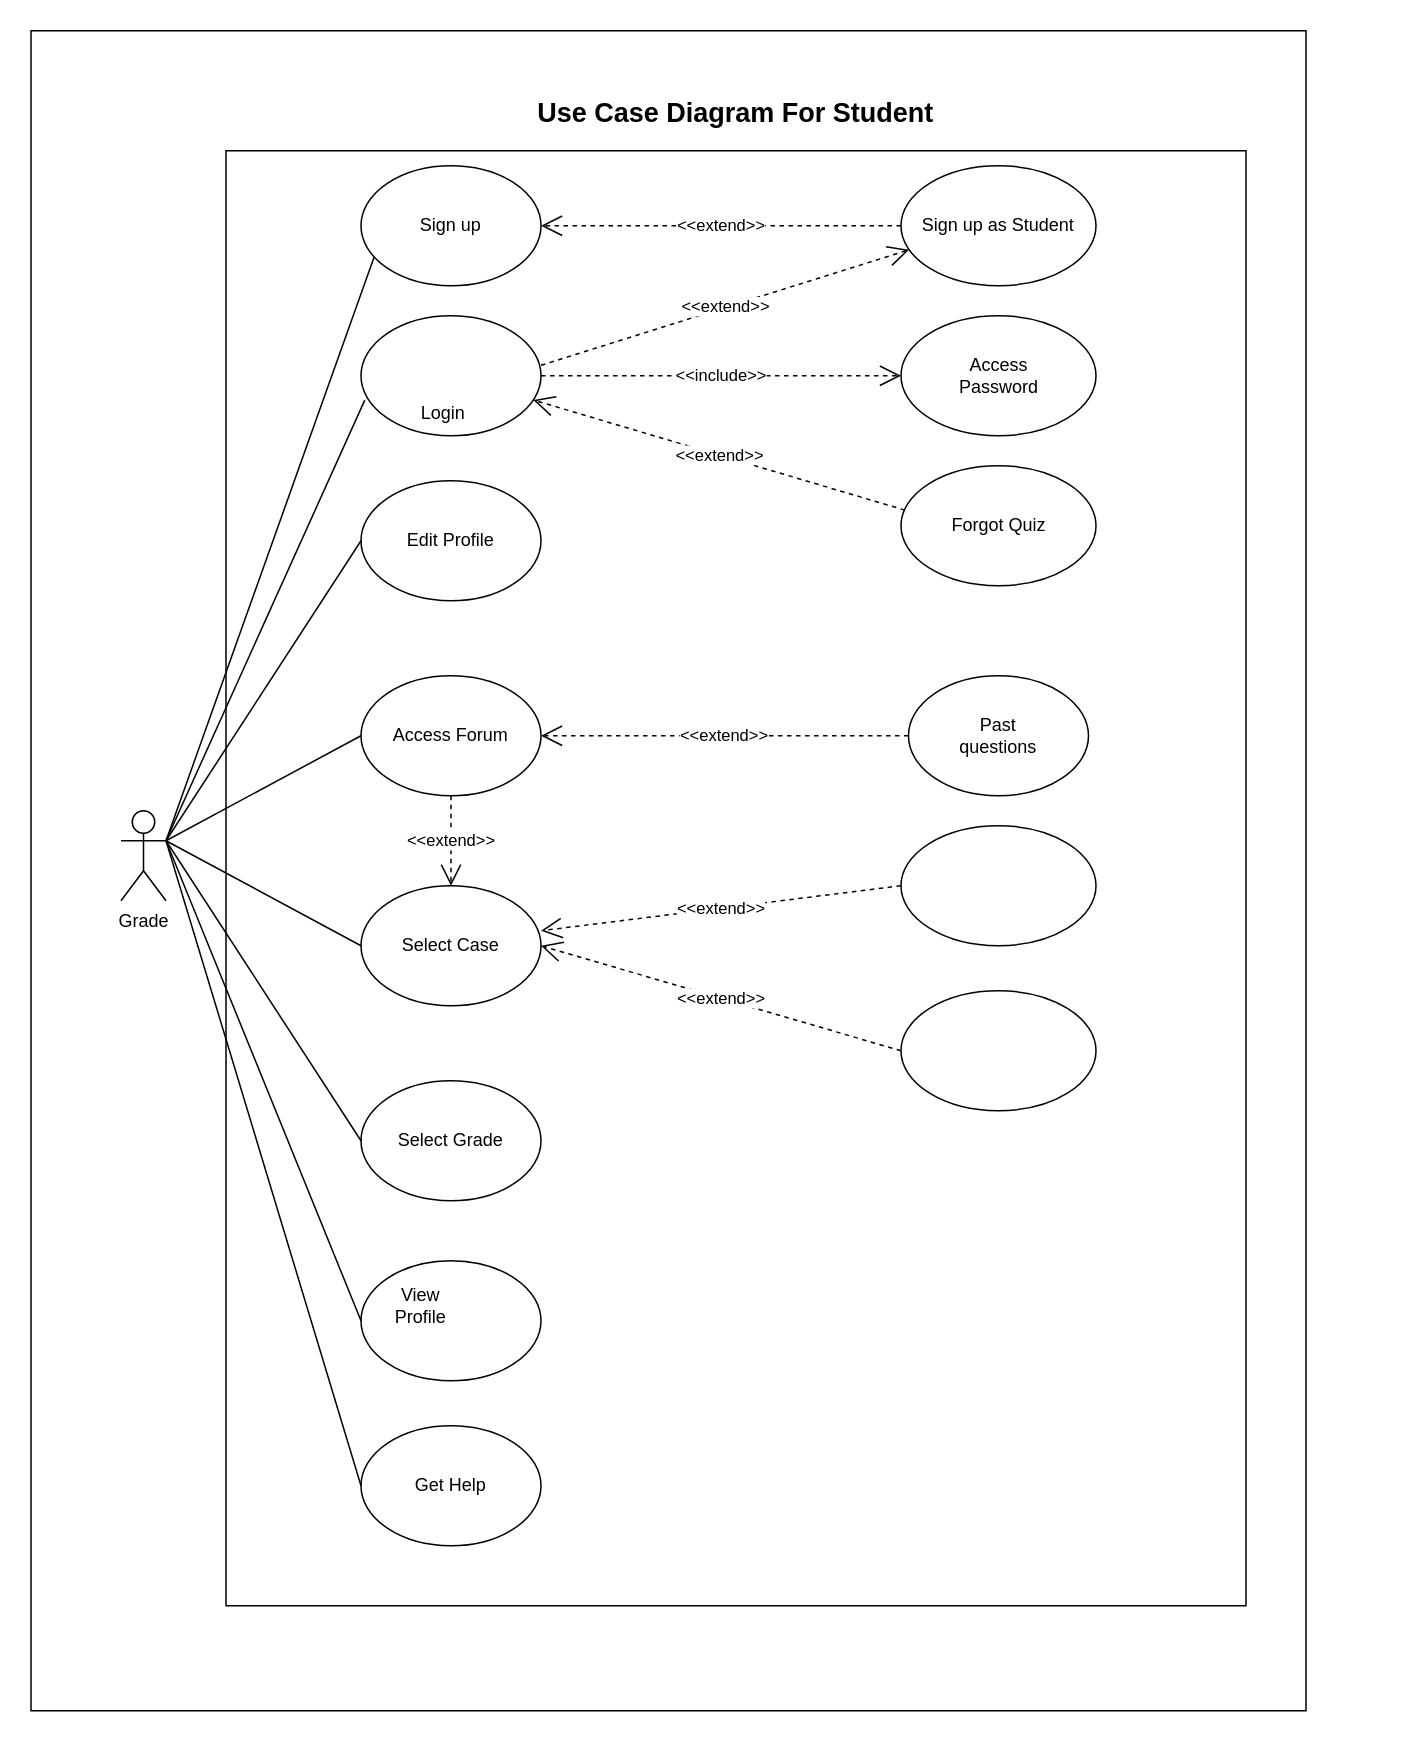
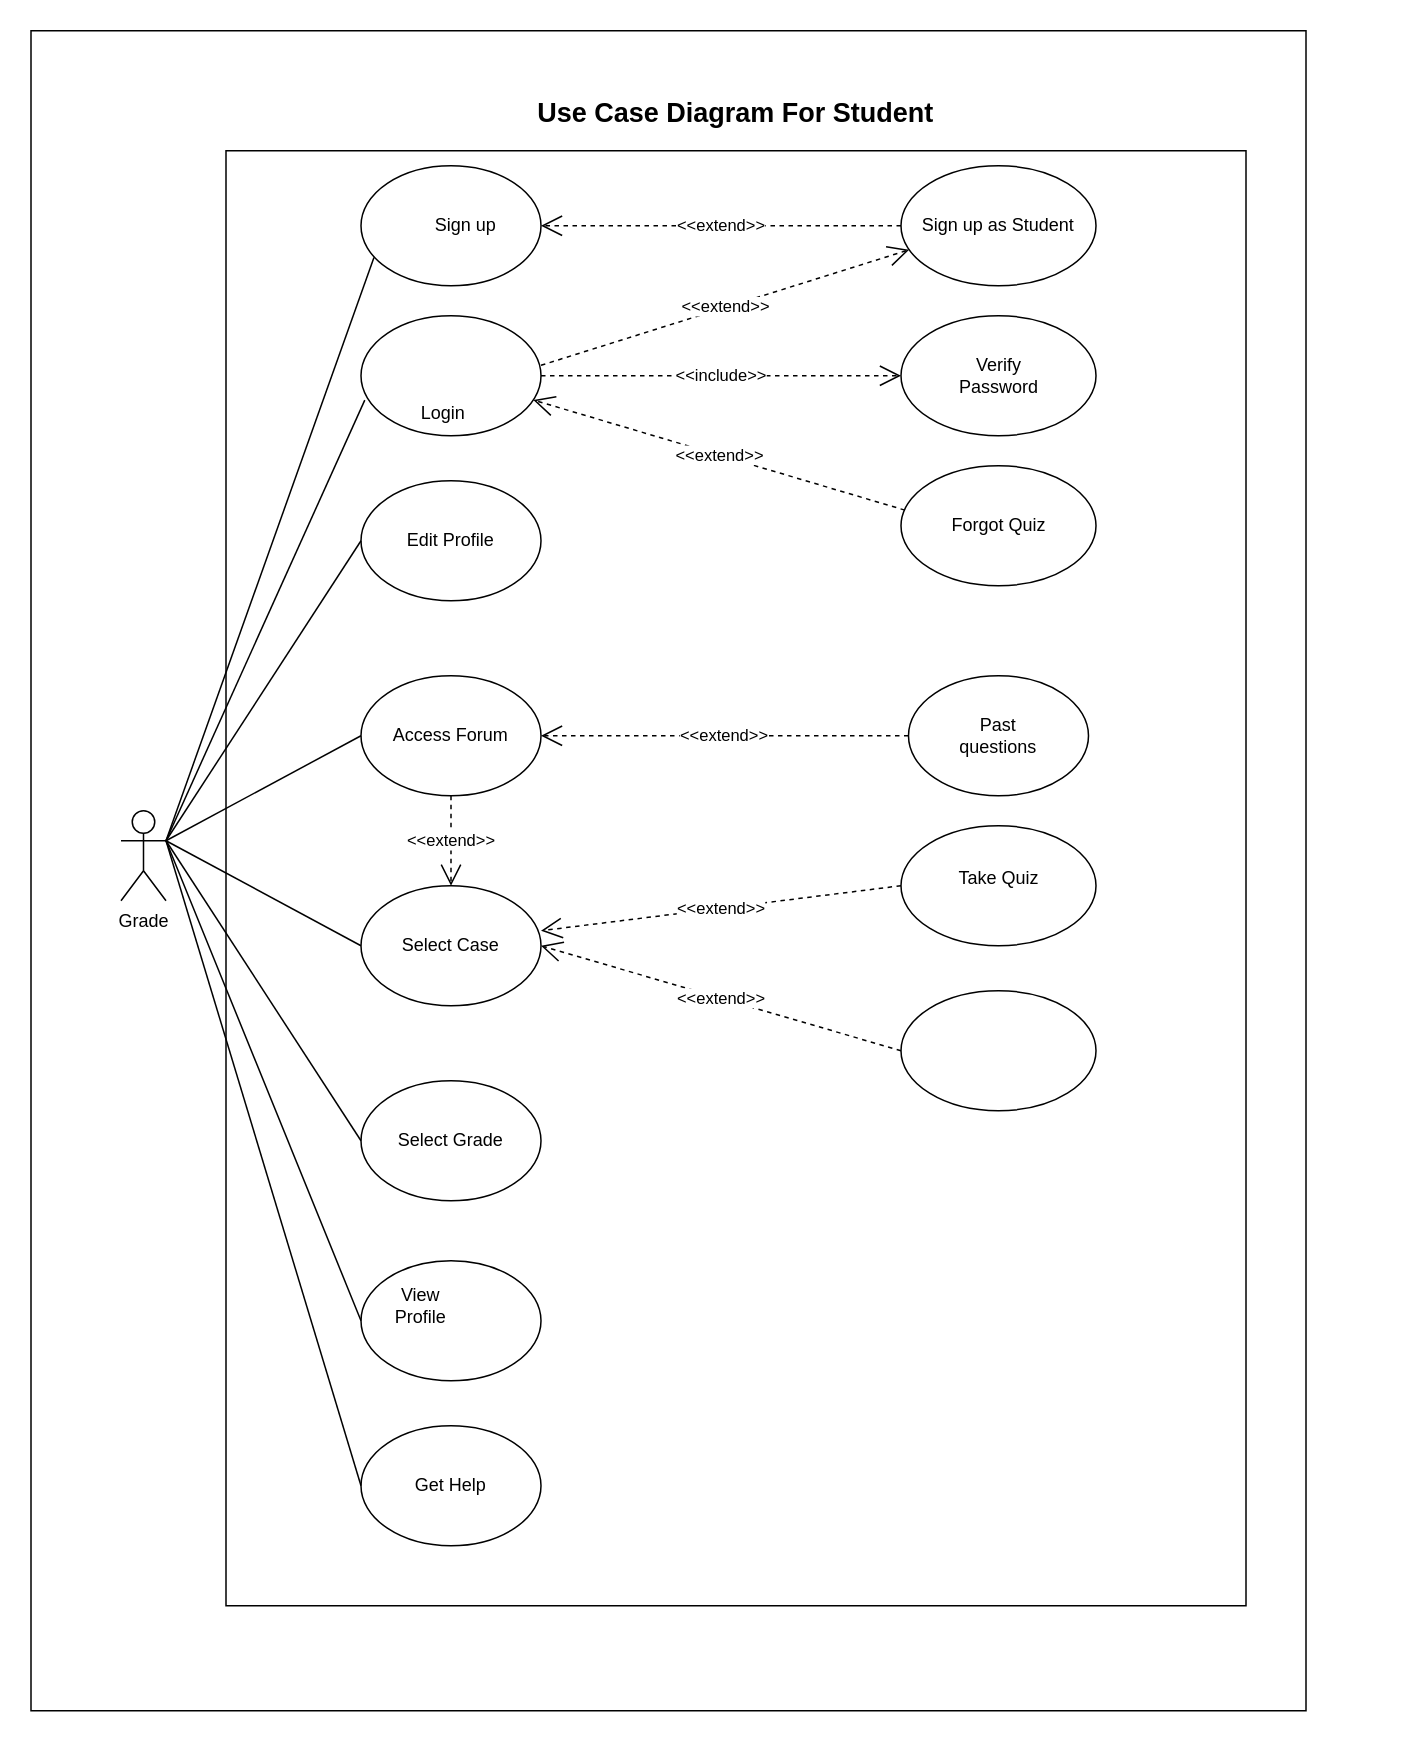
(451, 226) -> (466, 226)
(999, 376) -> (999, 376)
none -> (998, 878)
